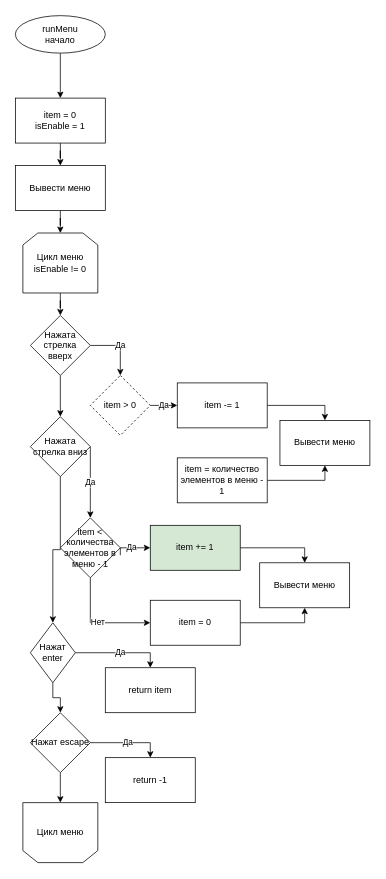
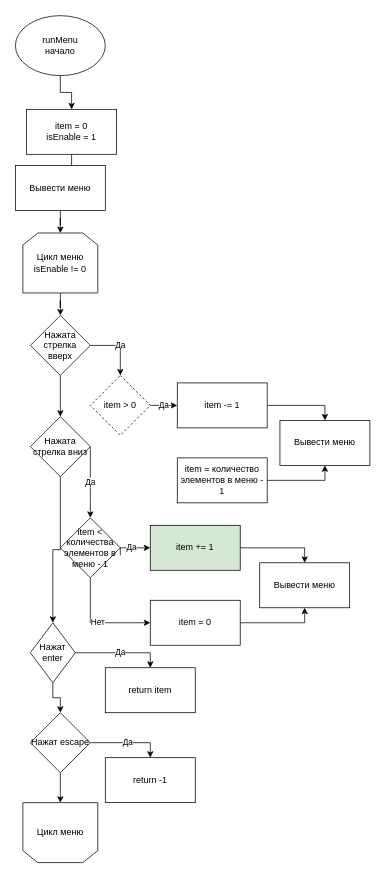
(60, 34) -> (60, 45)
(60, 120) -> (72, 132)
